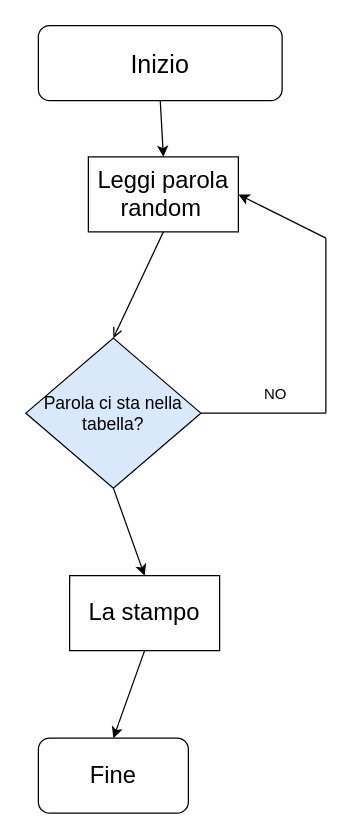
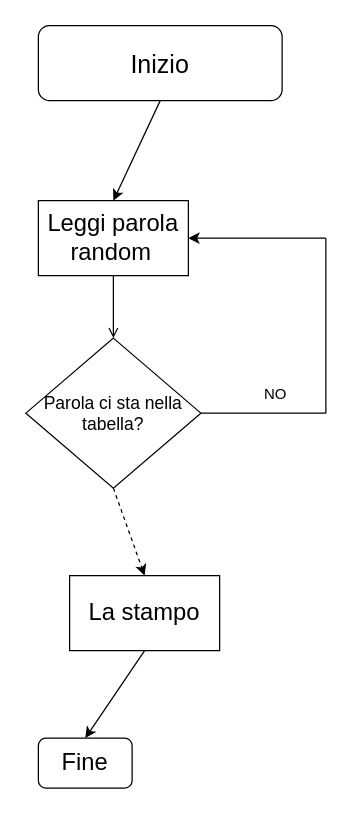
(163, 194) -> (113, 238)
(113, 413) -> (113, 413)
(127, 528) -> (127, 528)
(113, 776) -> (85, 763)
